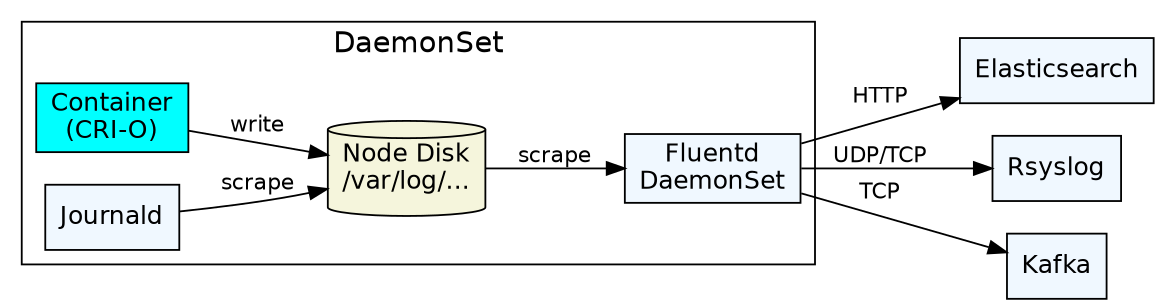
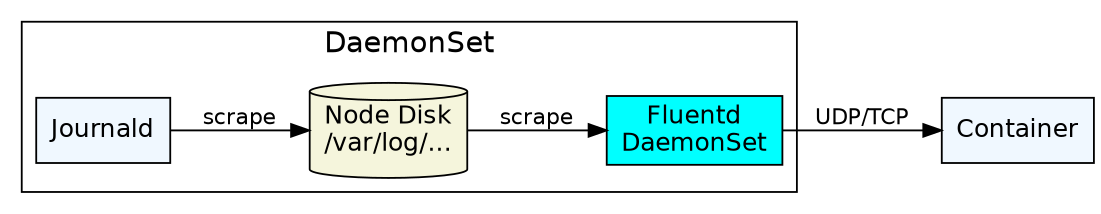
(1057, 71) -> none
(112, 118) -> none
(713, 168) -> (695, 130)
(1057, 168) -> (1018, 130)
(1057, 266) -> none
